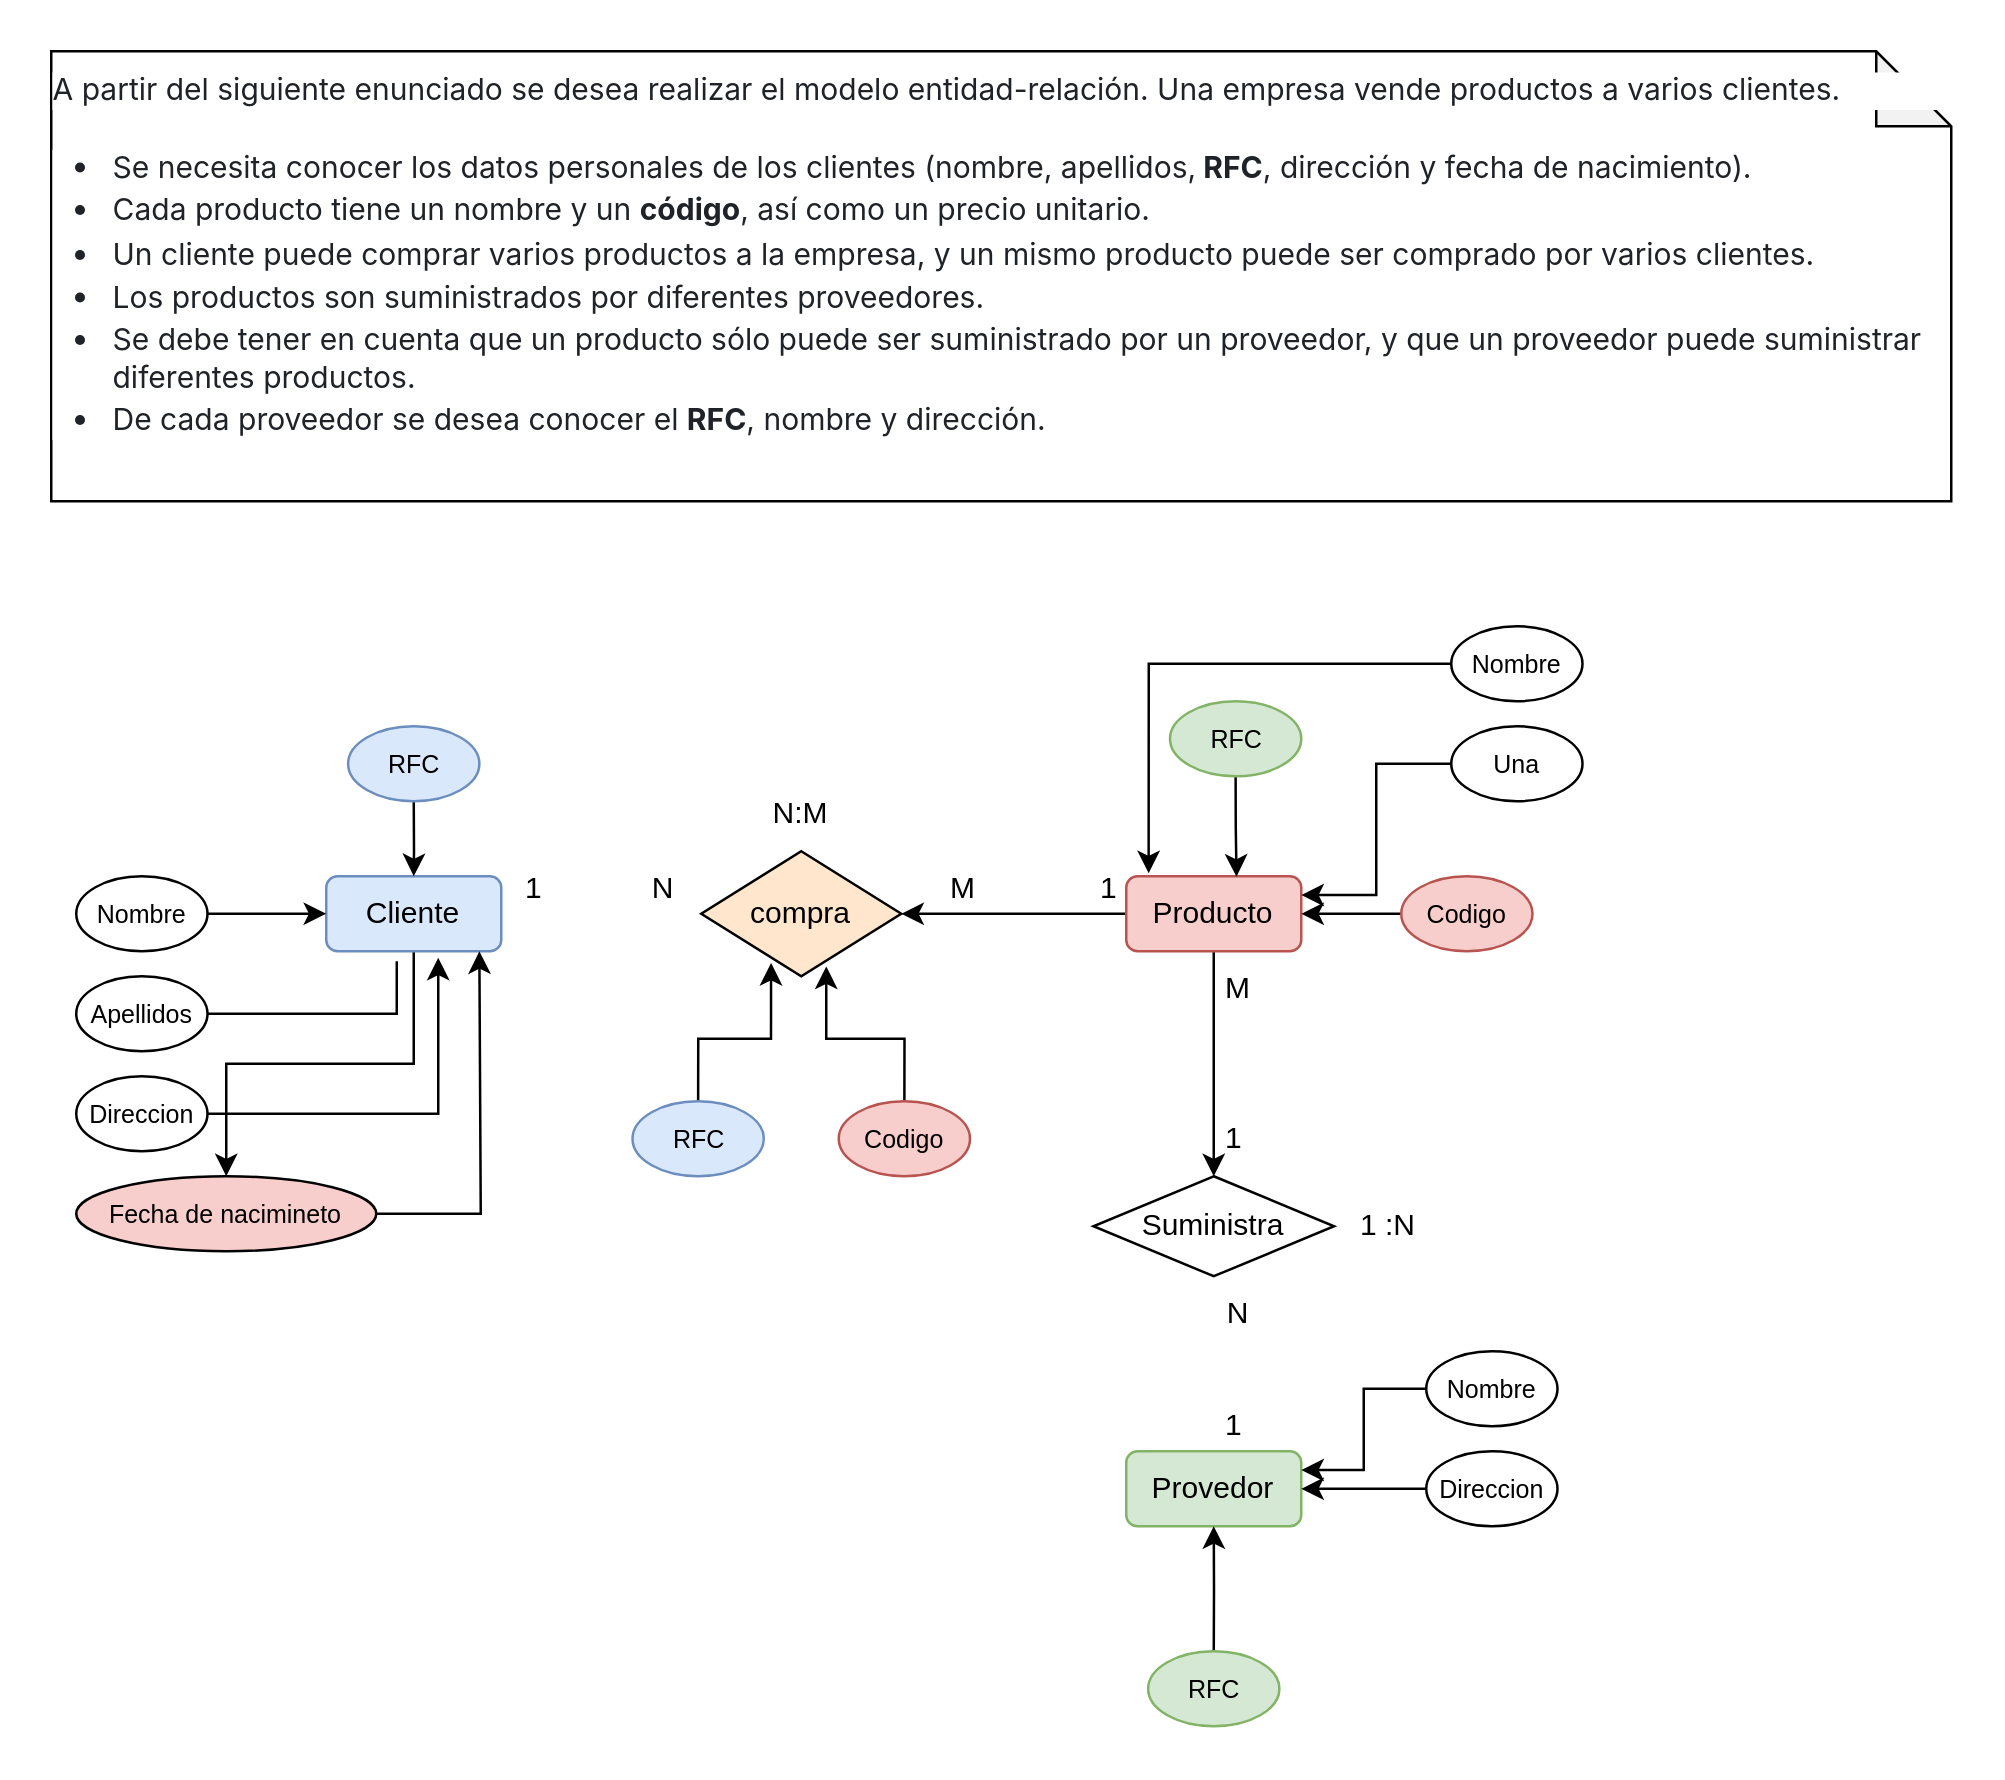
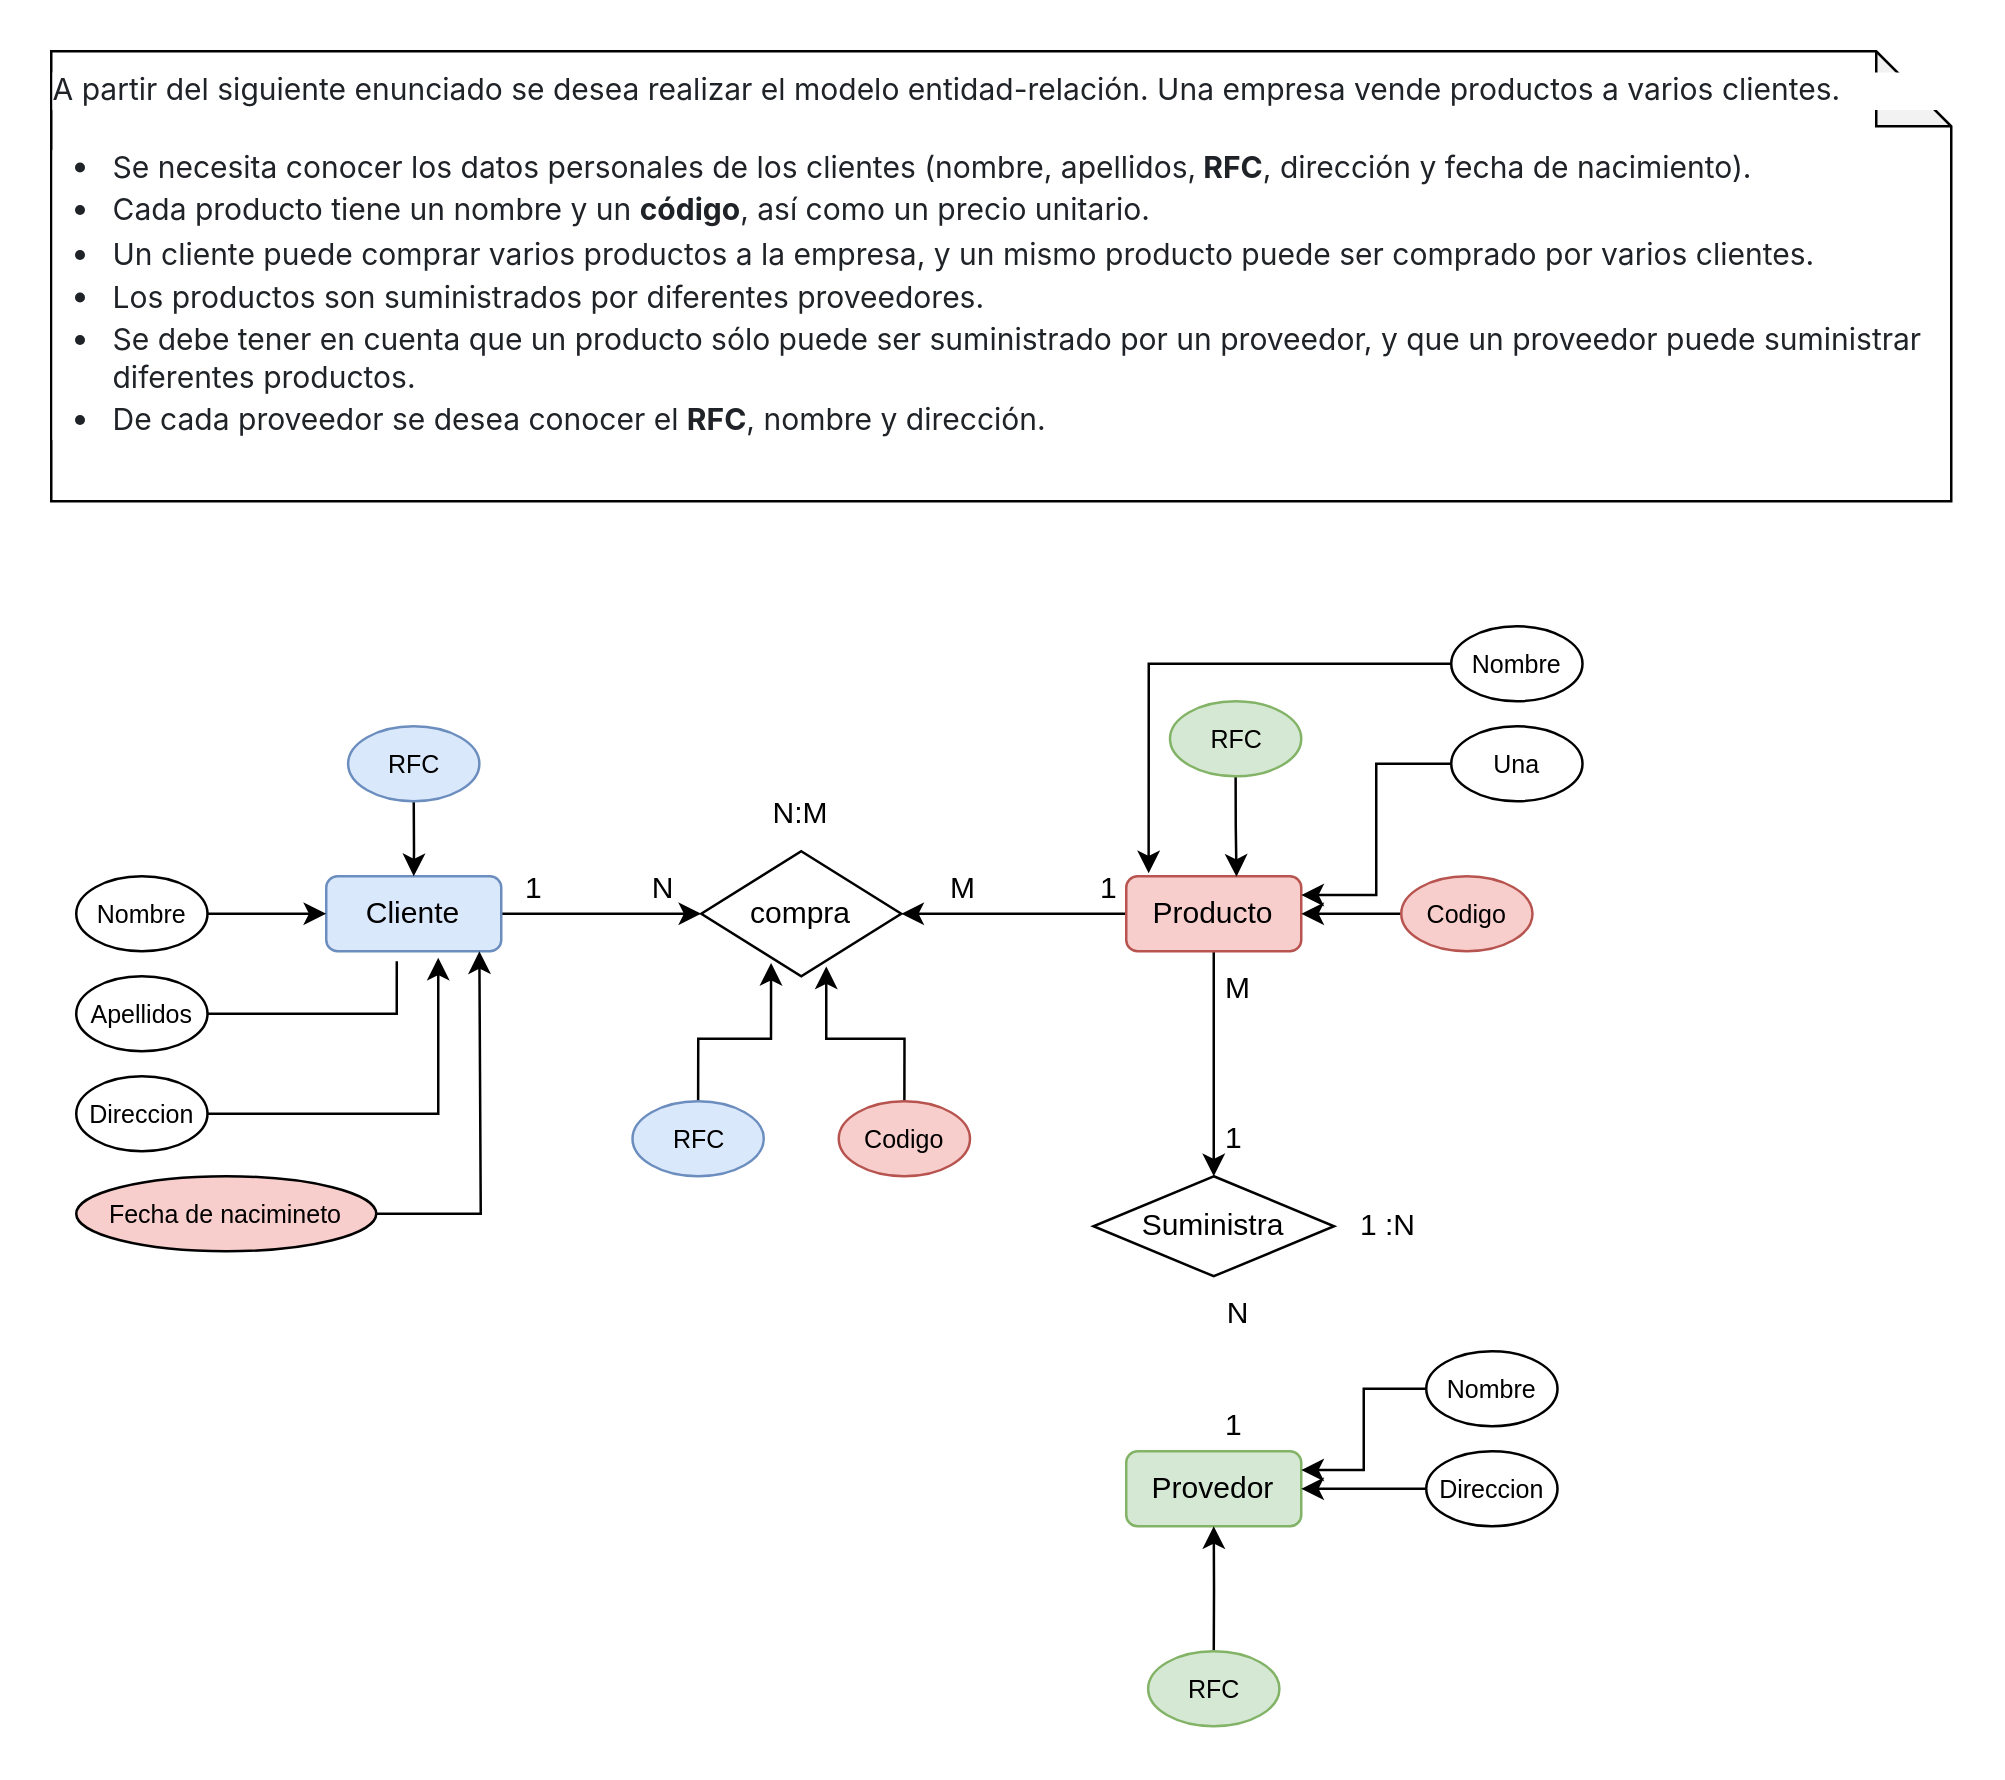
(801, 914) -> (801, 914)
(354, 1064) -> (593, 914)
